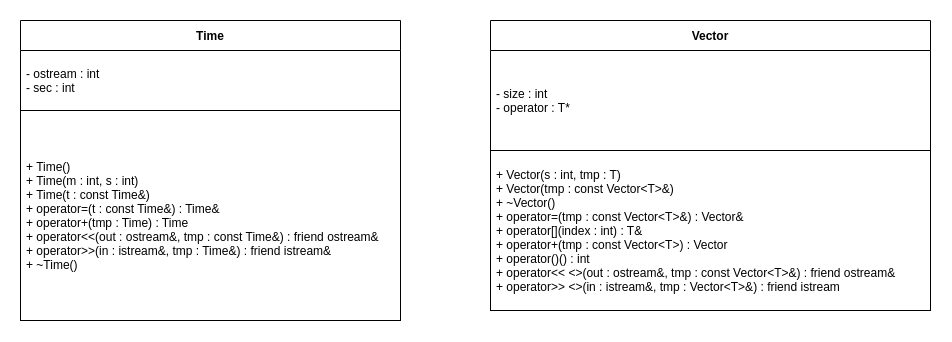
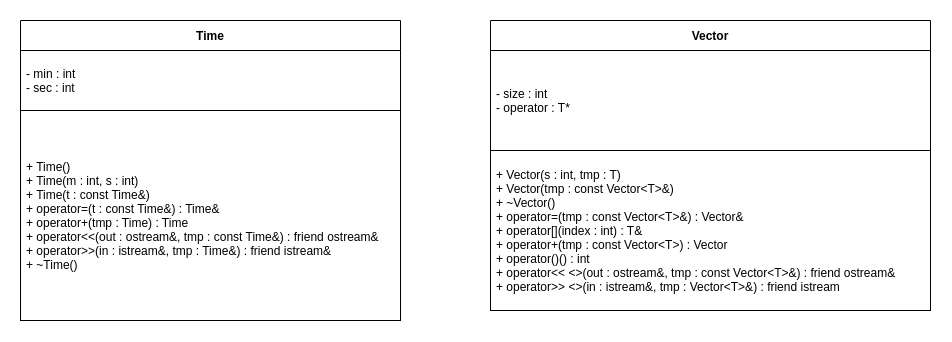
(69, 74) -> (54, 74)
